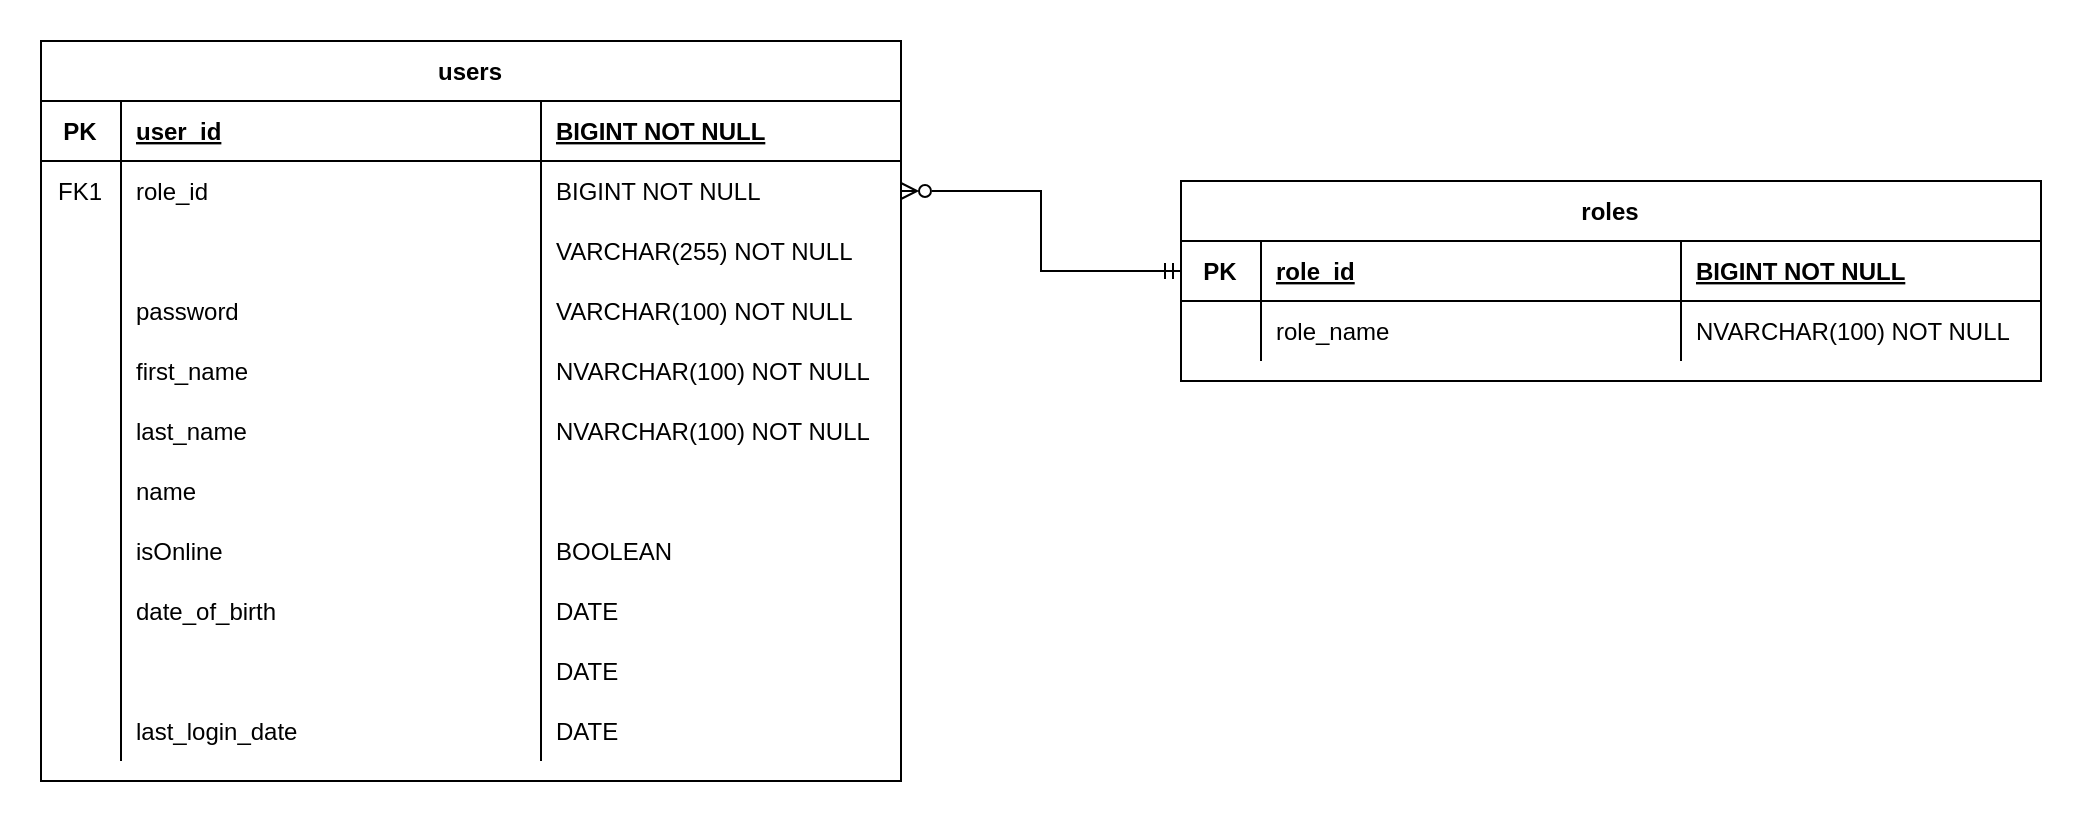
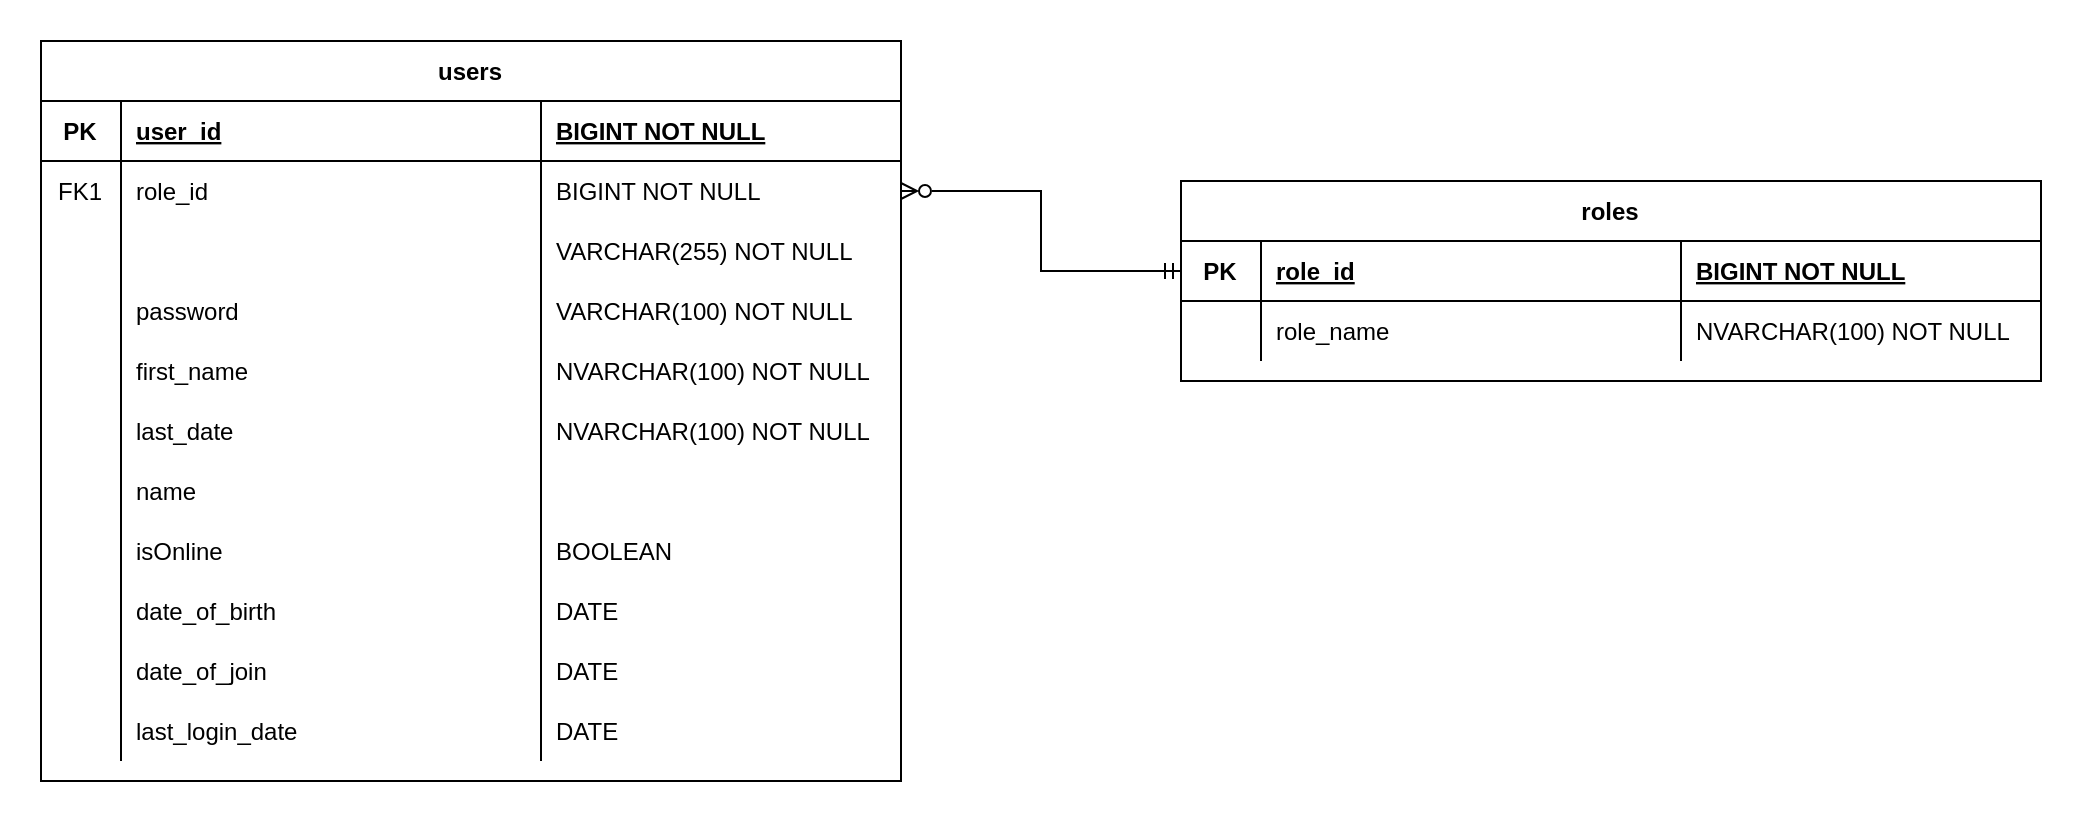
(193, 432) -> (193, 432)
none -> (331, 671)
